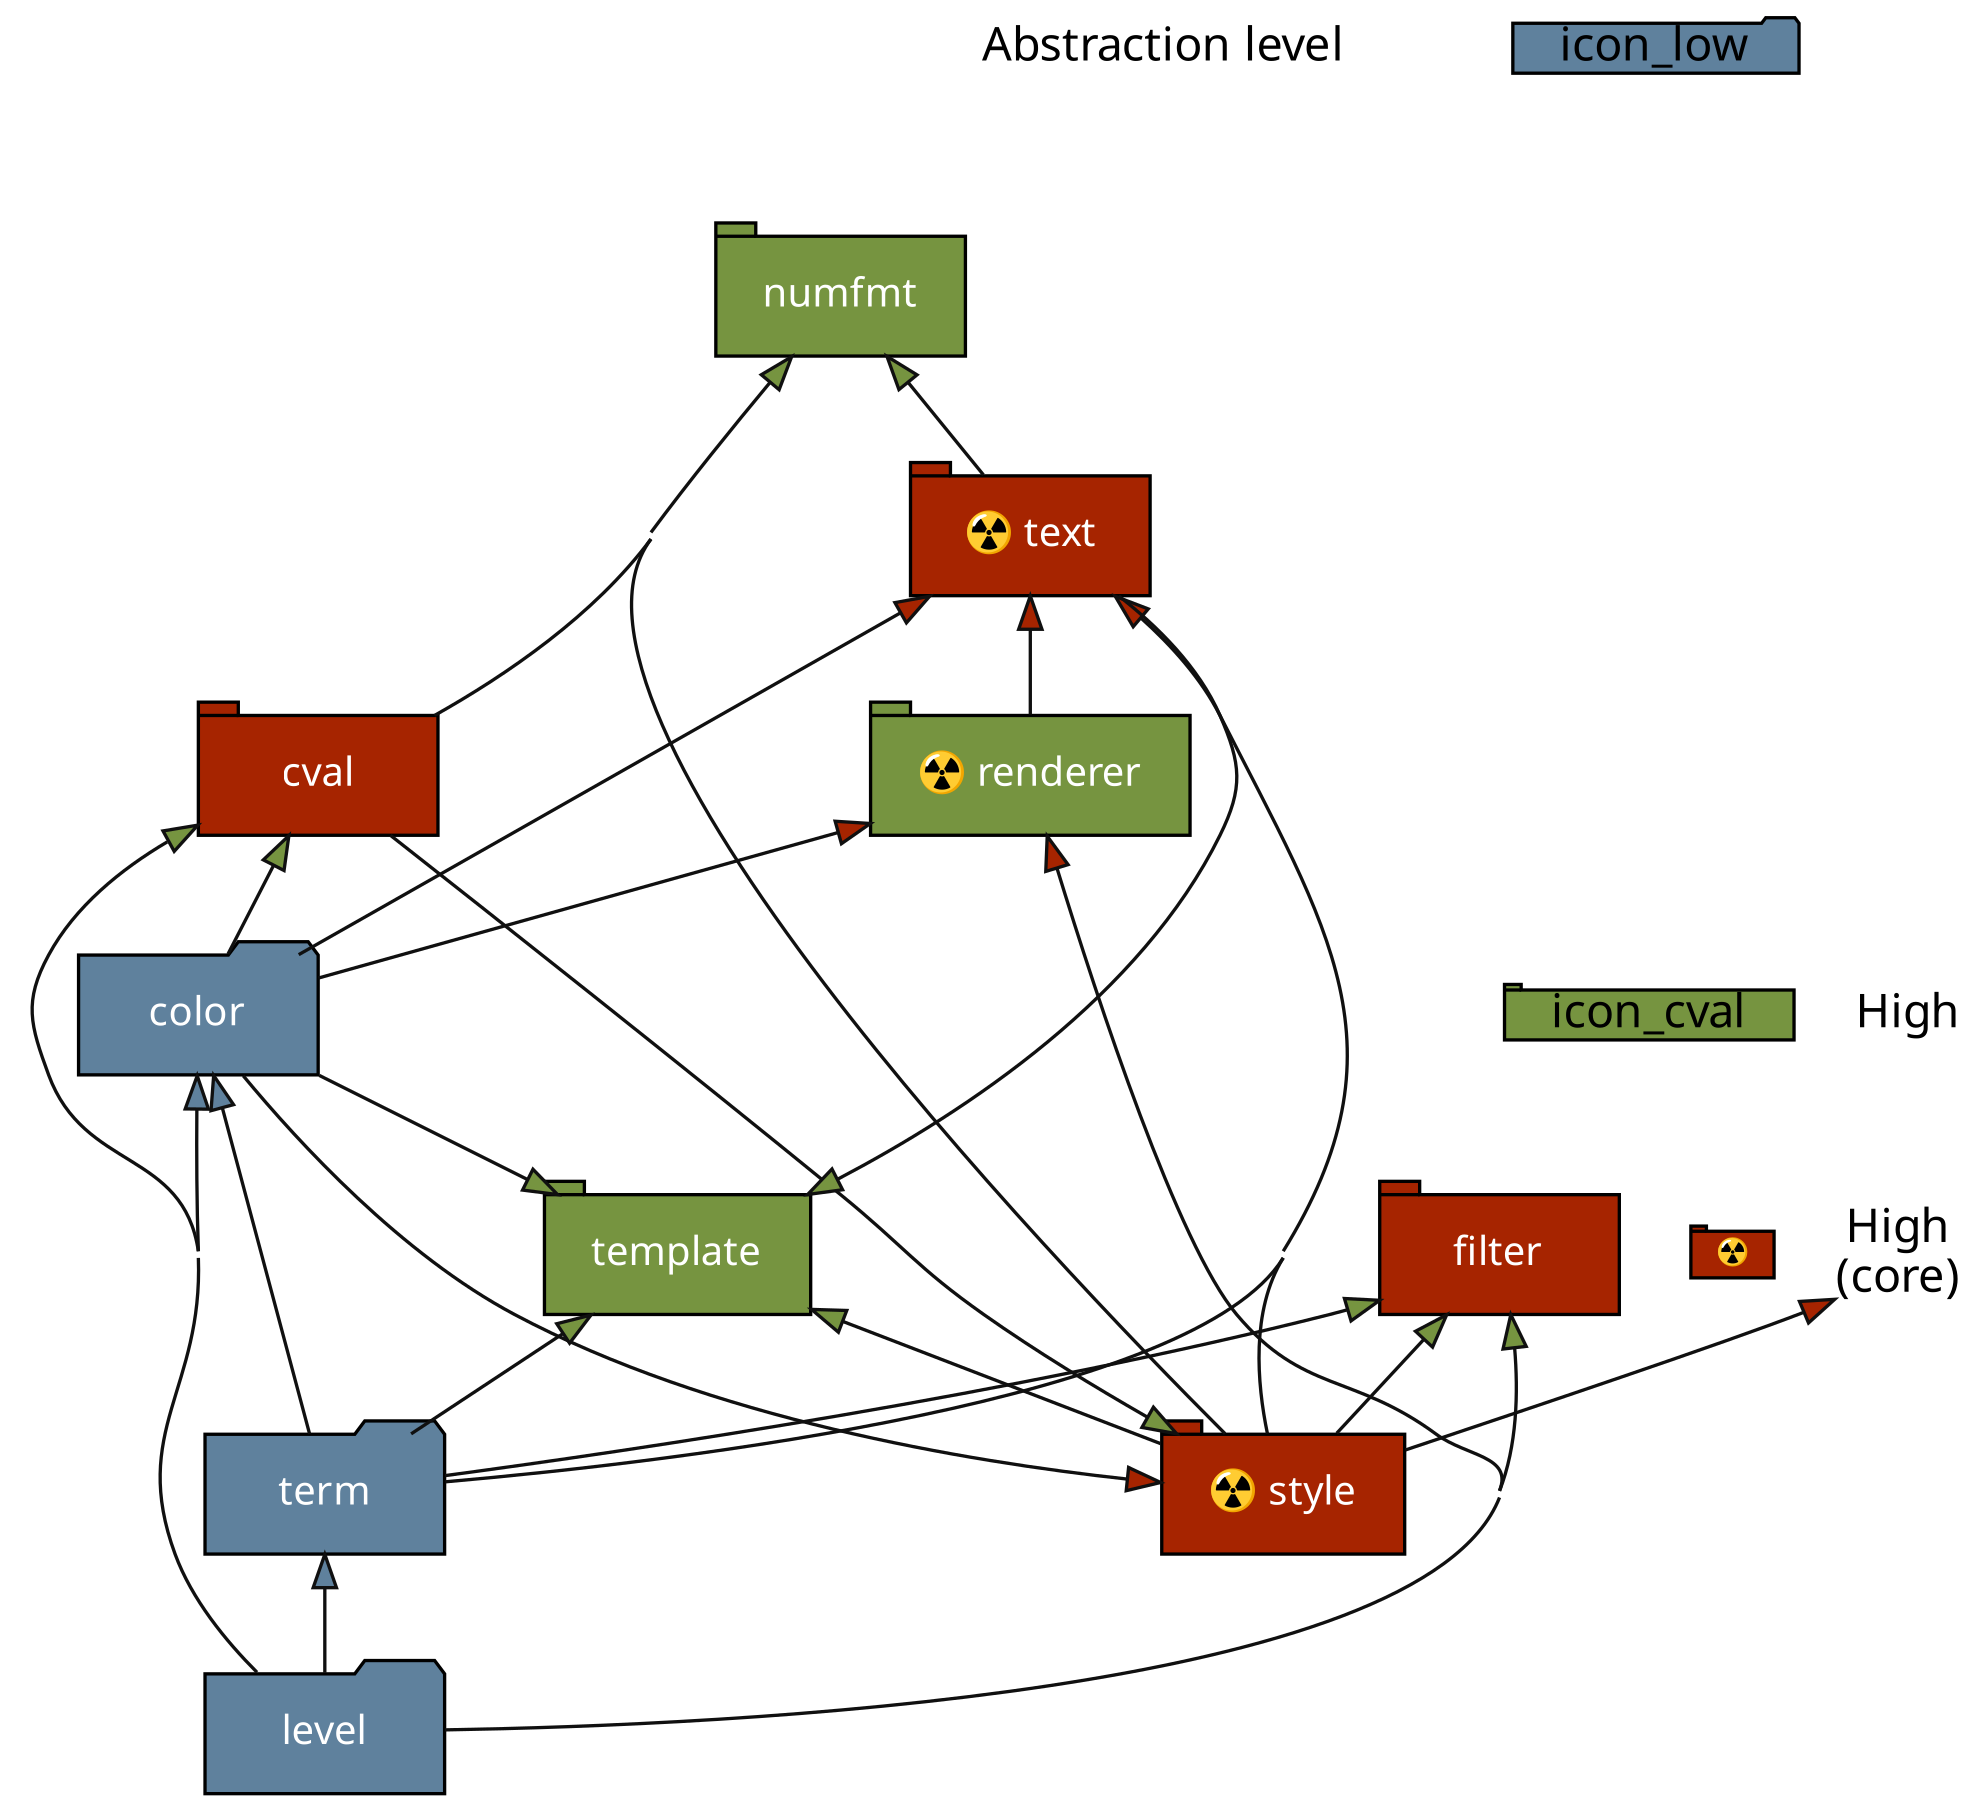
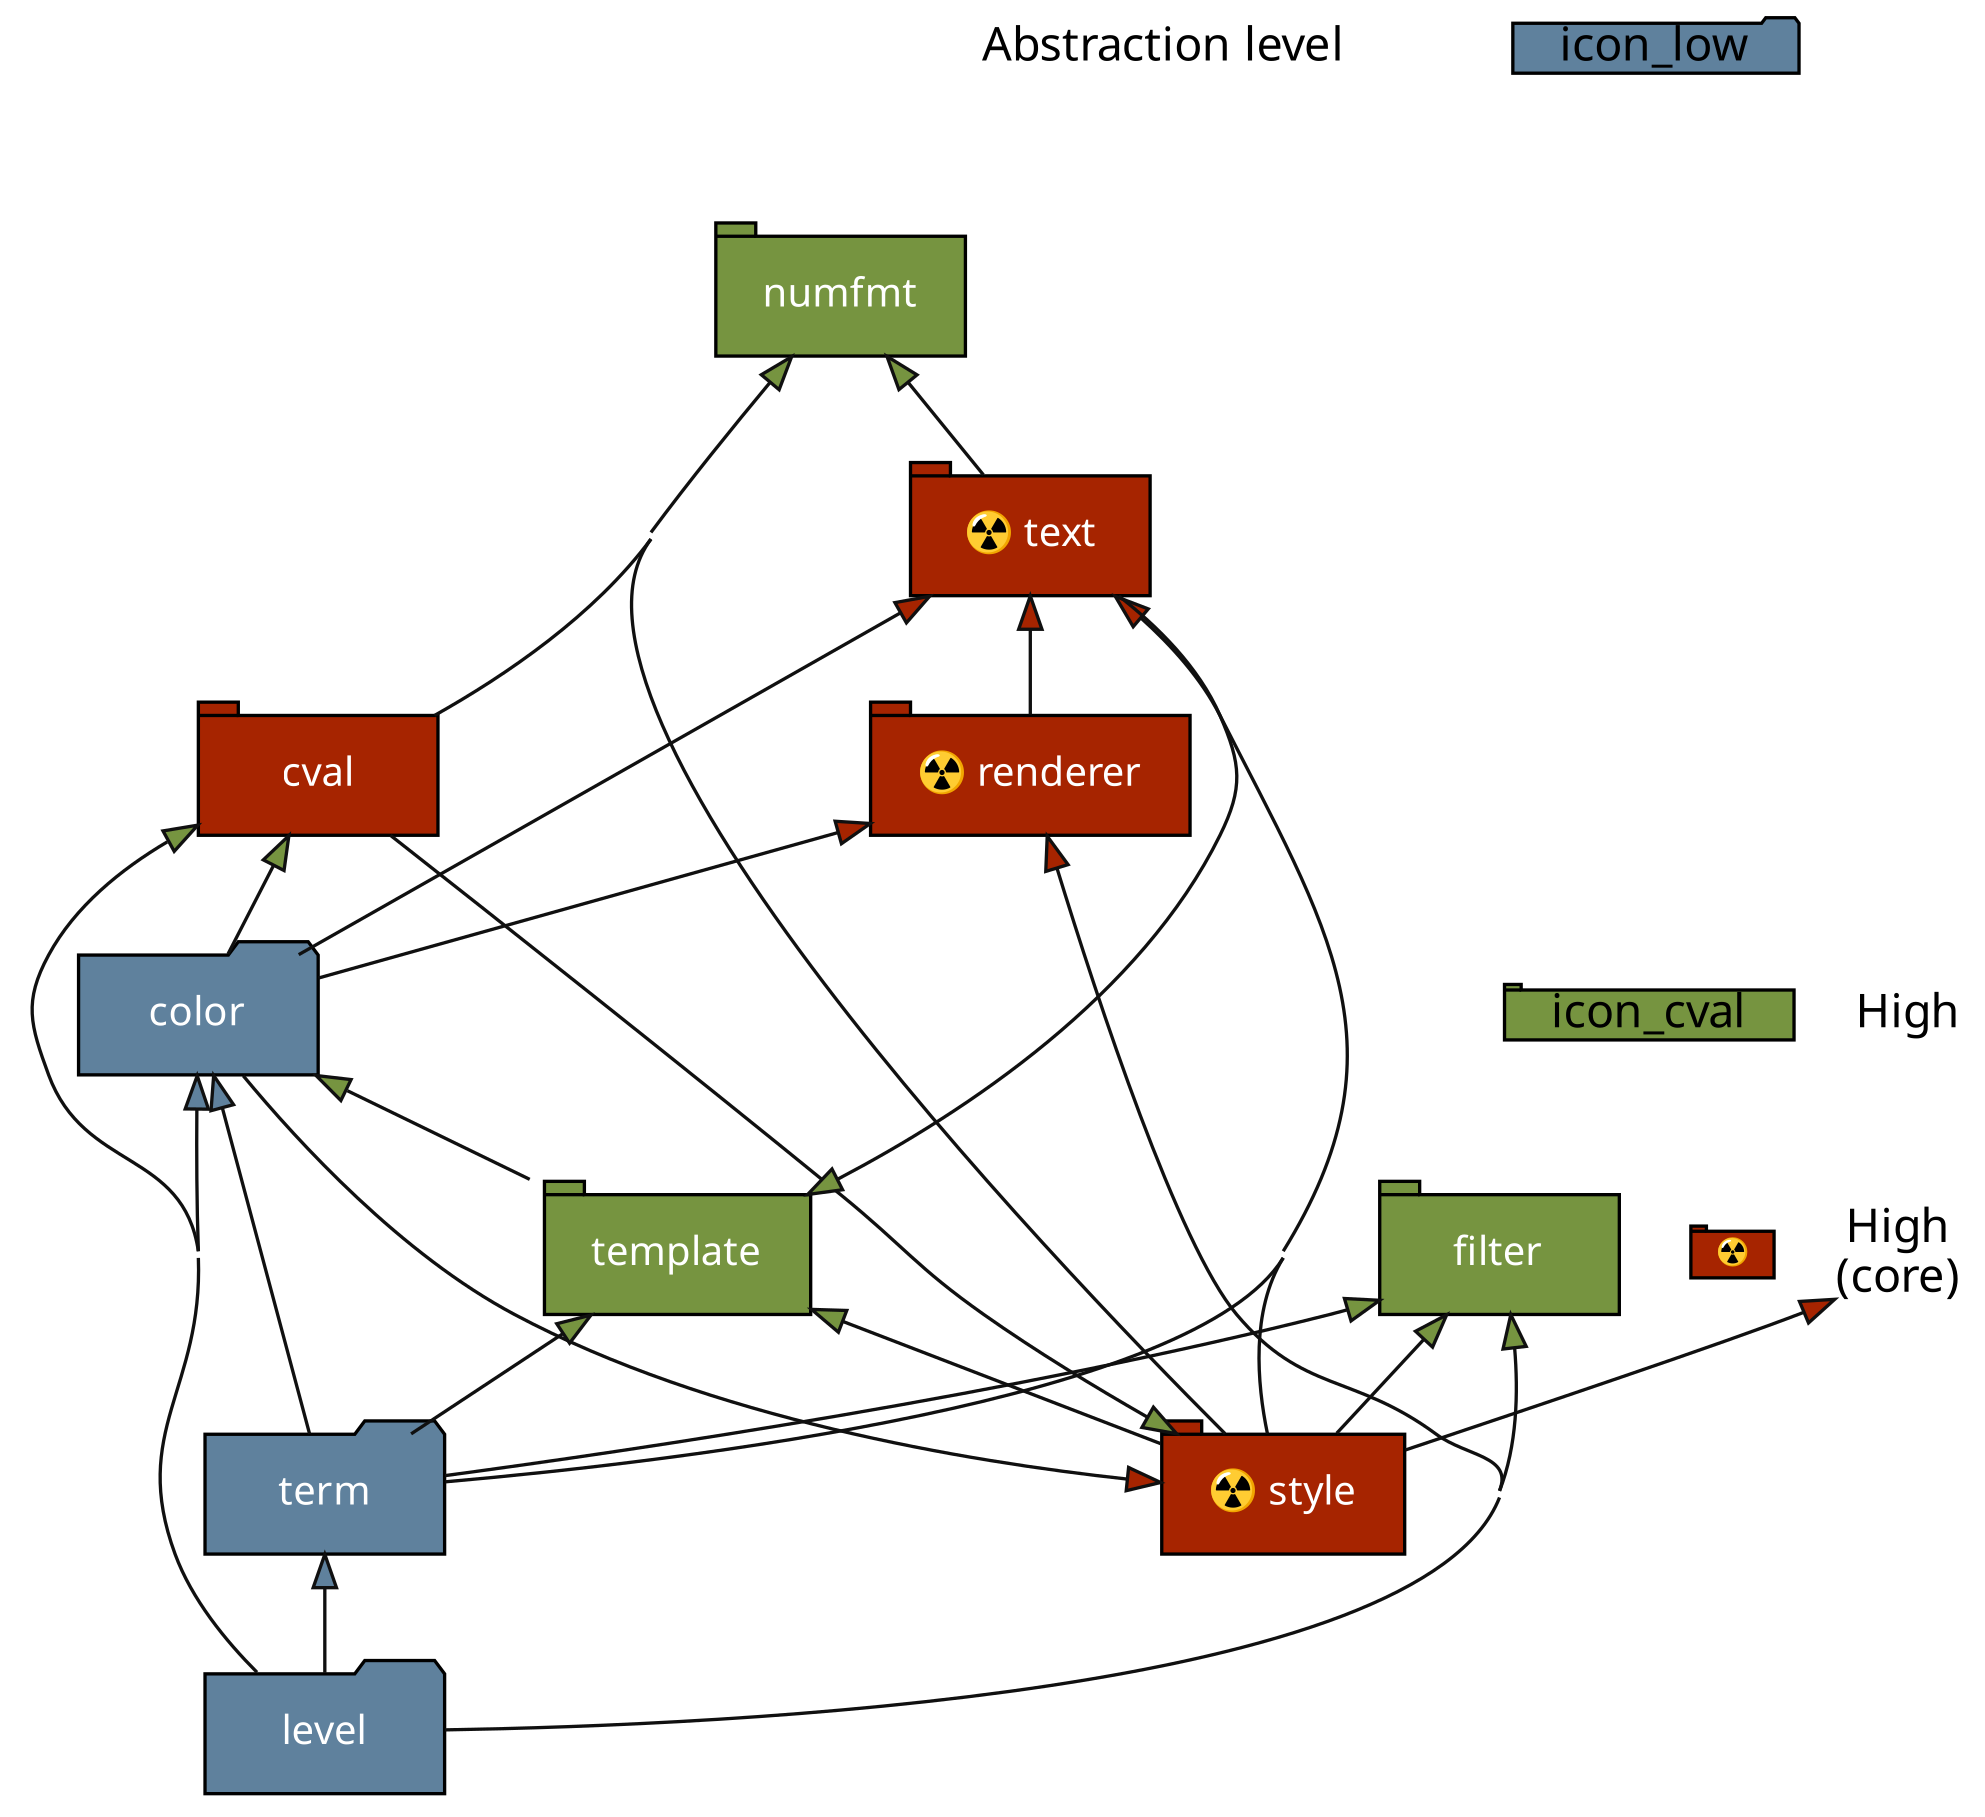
(1030, 775) -> (1030, 775)
(423, 1128) -> (439, 1135)
(1500, 1255) -> (1500, 1255)
